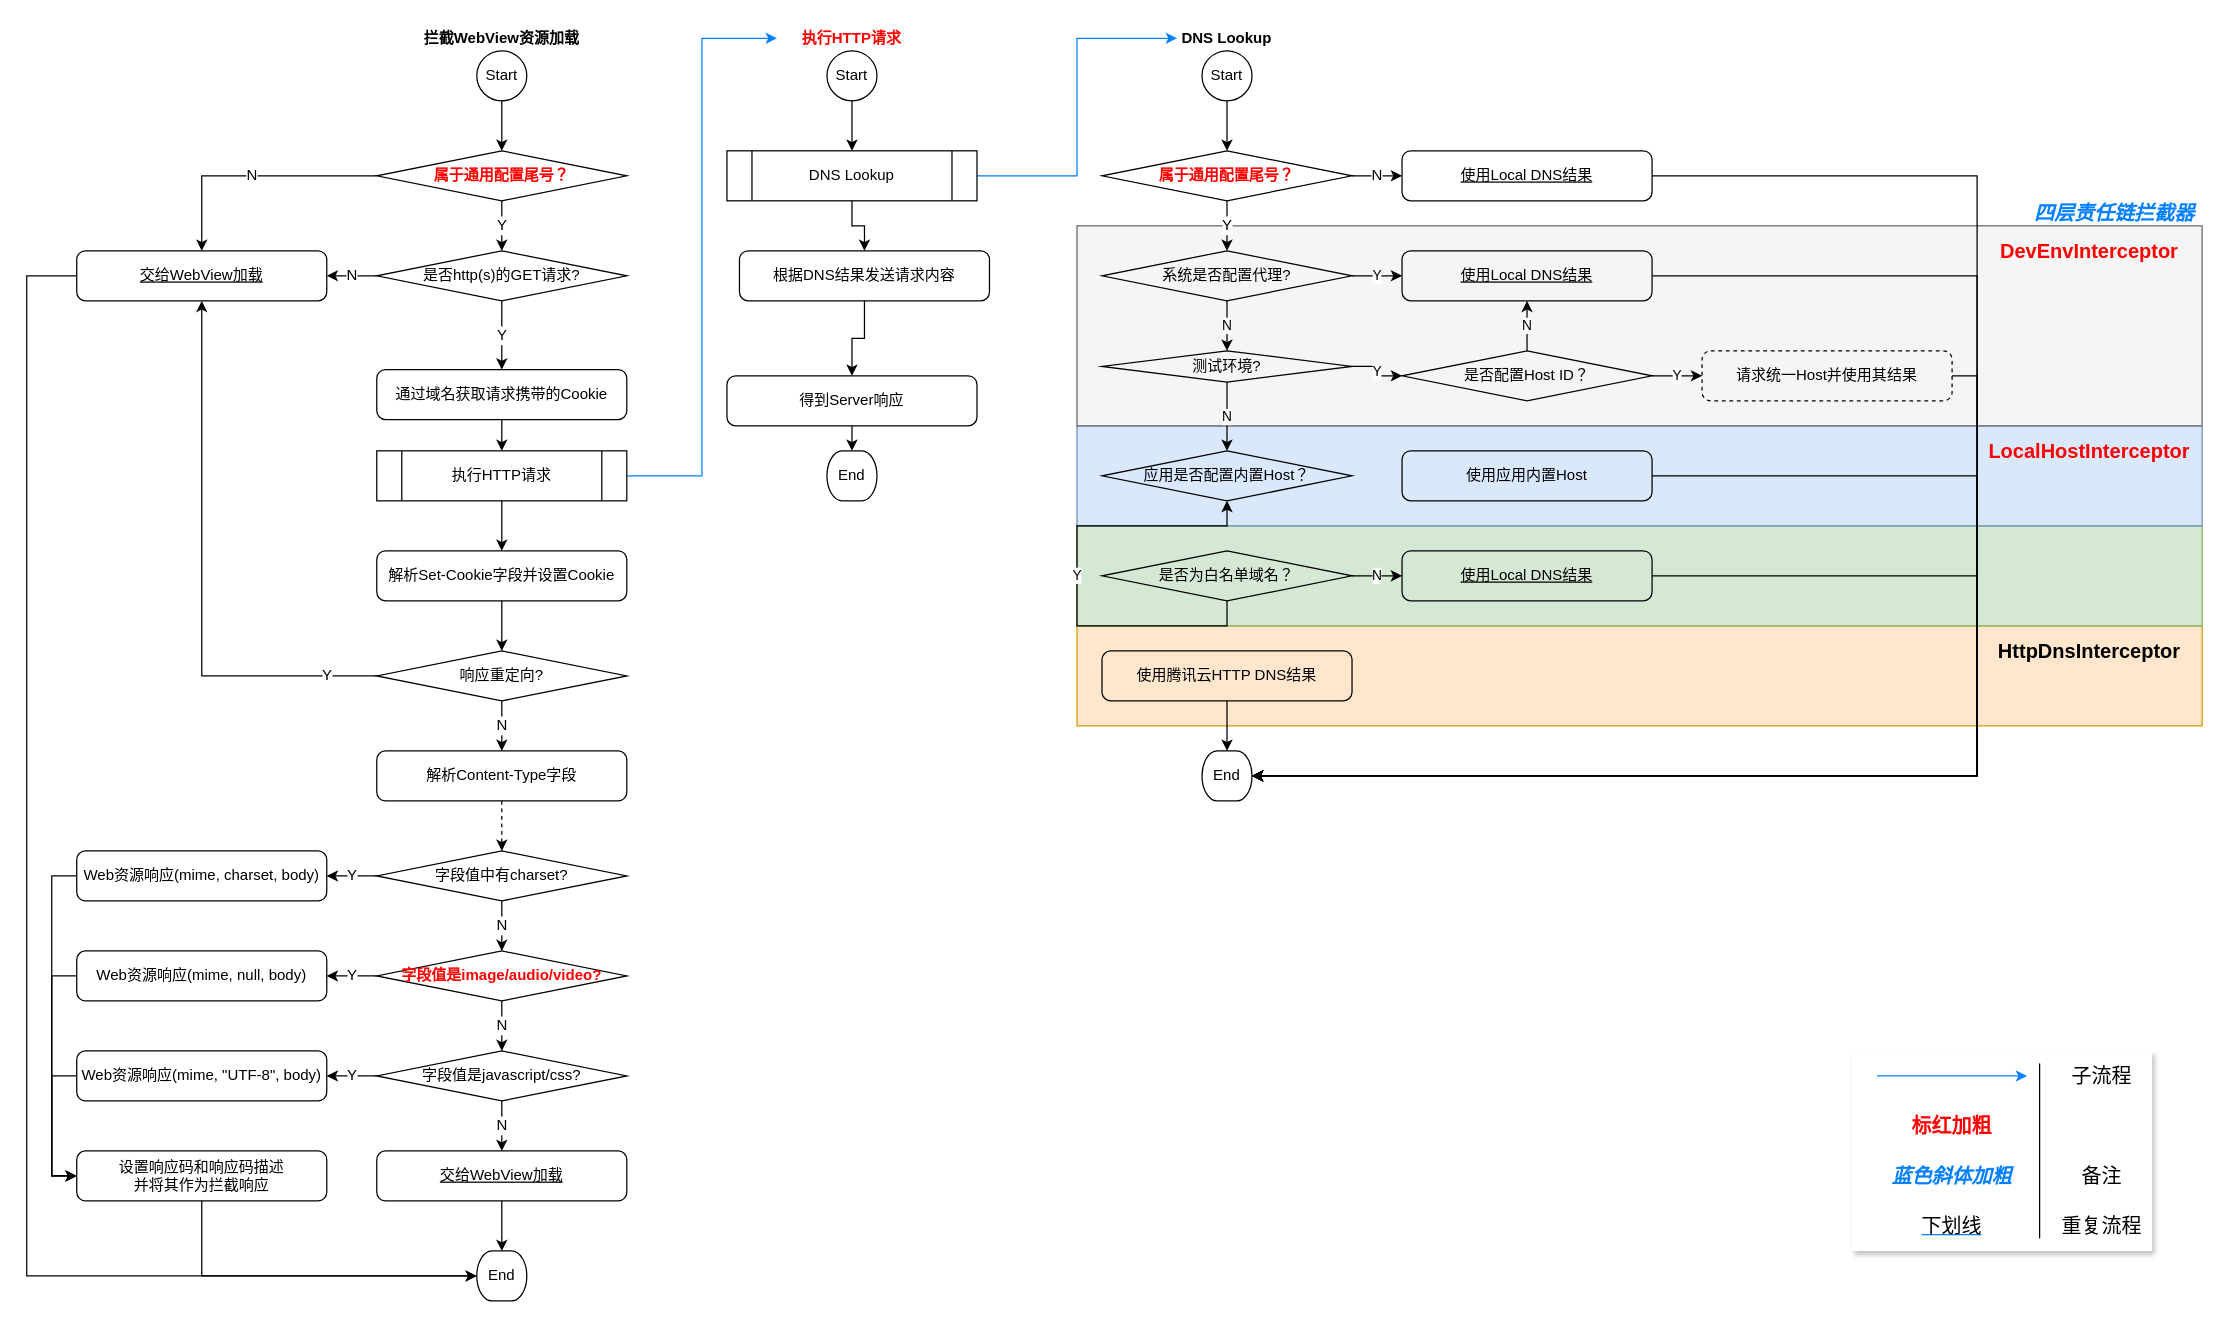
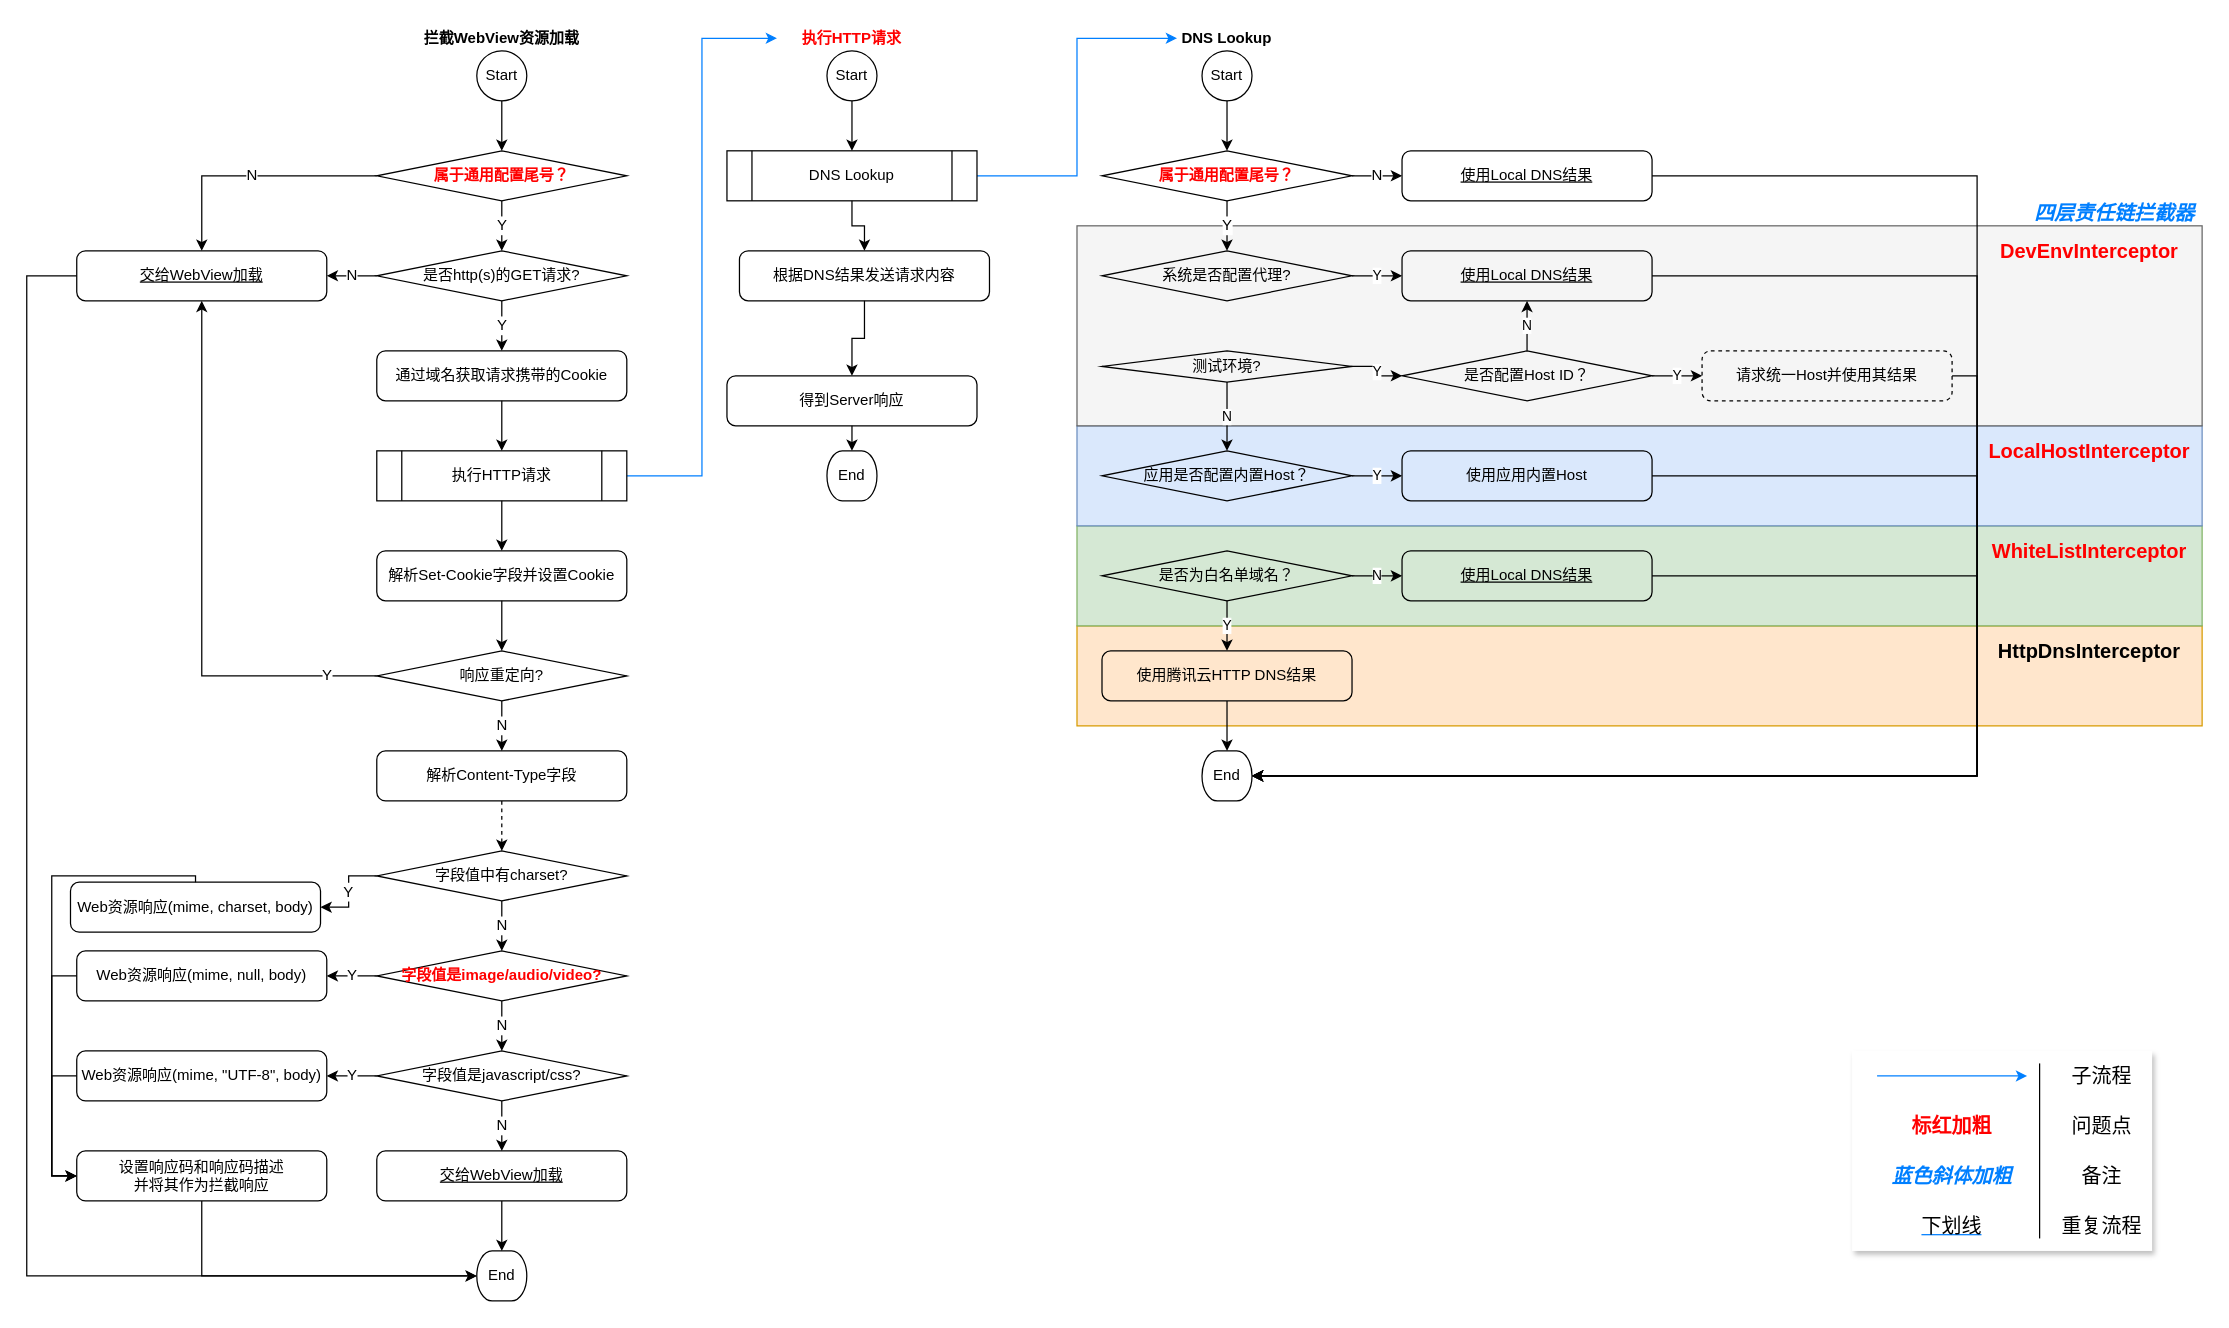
(1227, 322) -> none
(502, 394) -> (502, 376)
none -> (1373, 476)
none -> (2089, 551)
(1077, 573) -> (1227, 629)
(202, 876) -> (195, 907)
none -> (2102, 1126)
